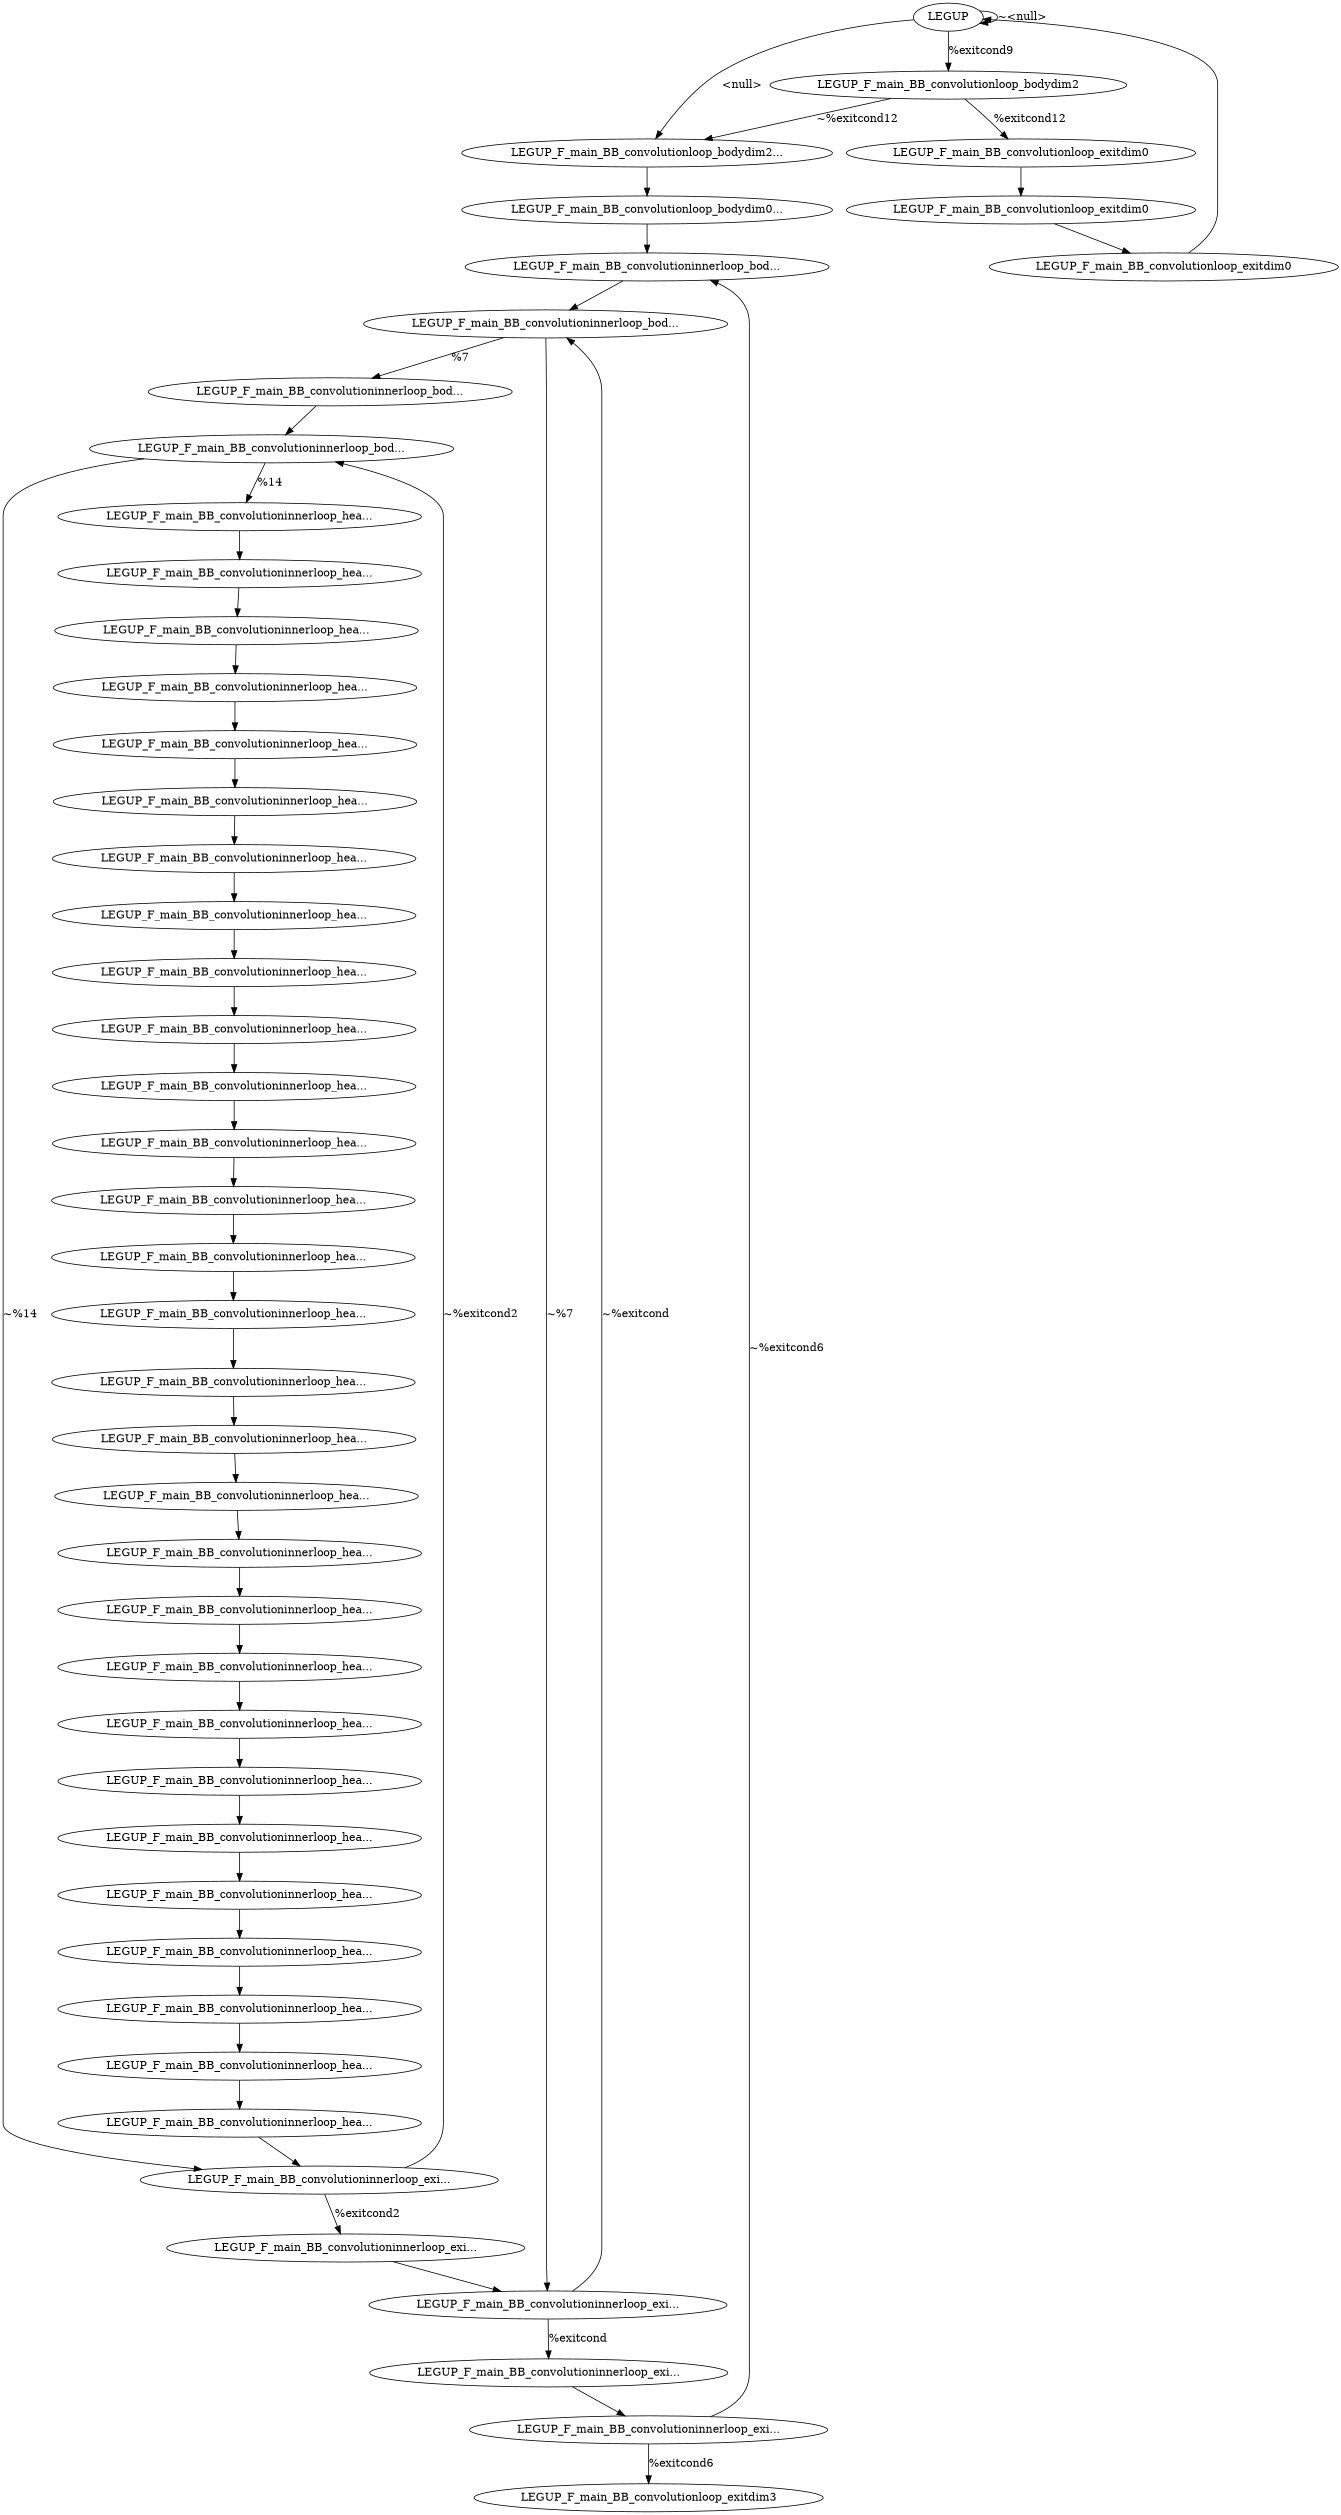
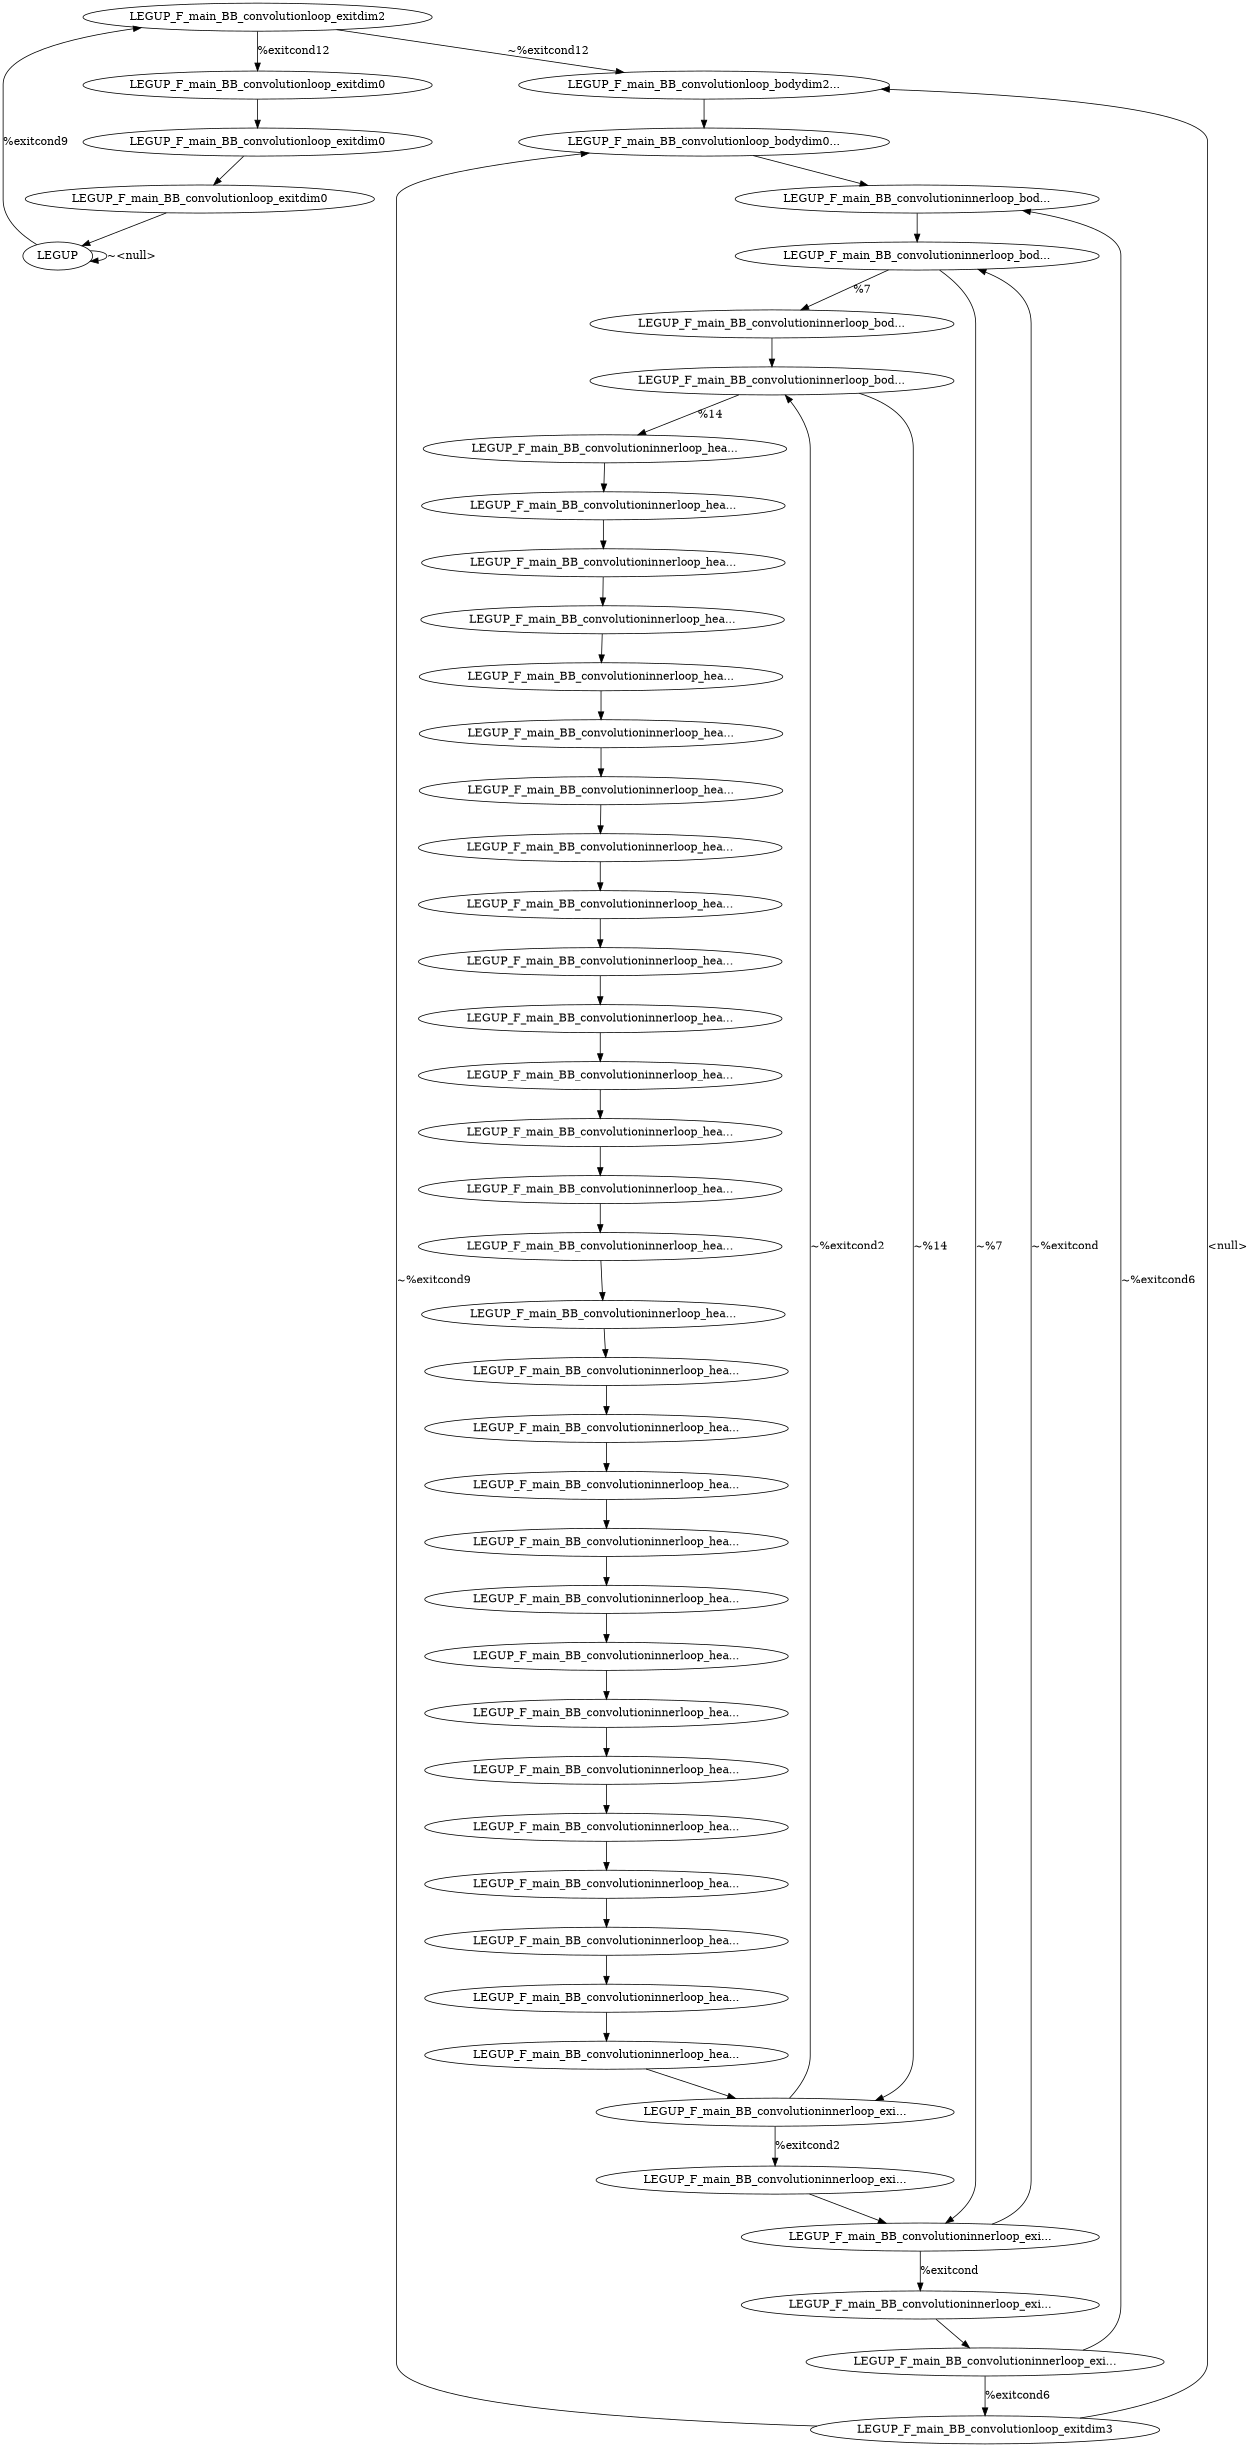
(773, 48) -> (1208, 1160)
(948, 85) -> (258, 17)
none -> (397, 1400)
